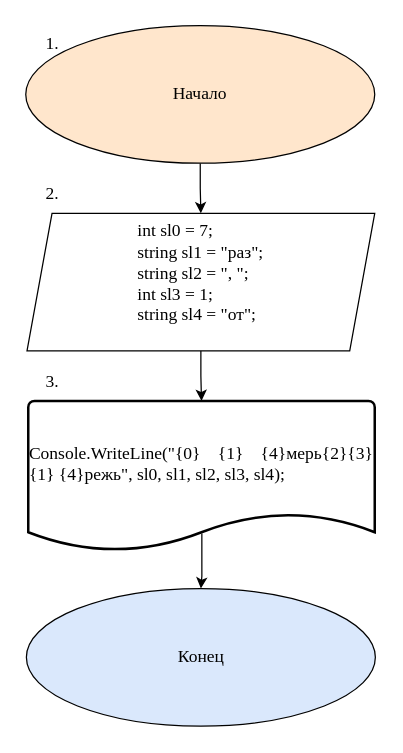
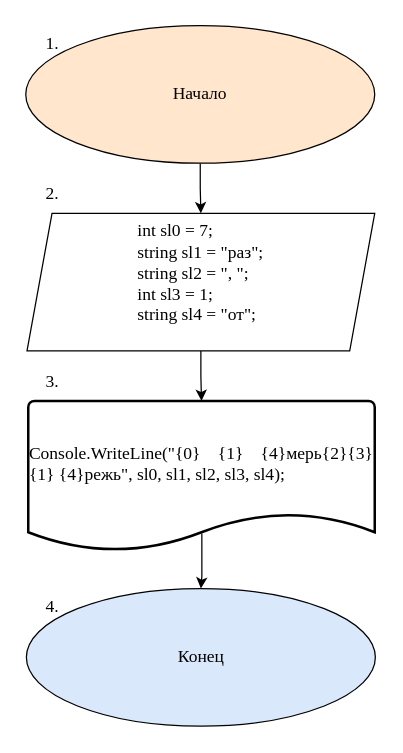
none -> (52, 607)
